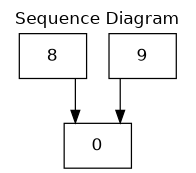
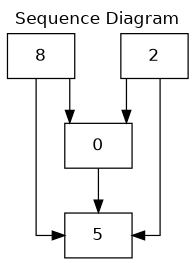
(143, 56) -> (154, 56)
none -> (98, 235)
